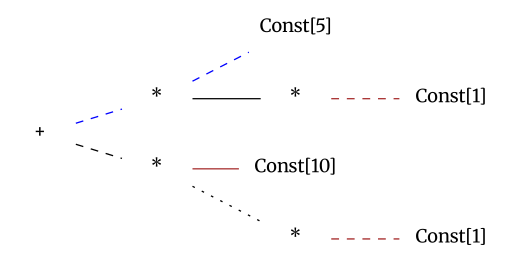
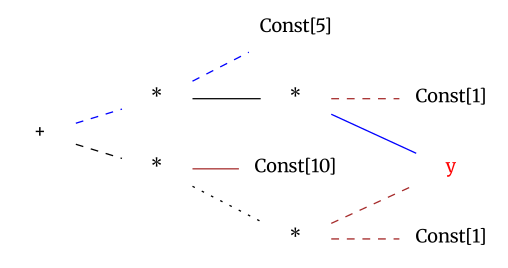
none -> (451, 169)
